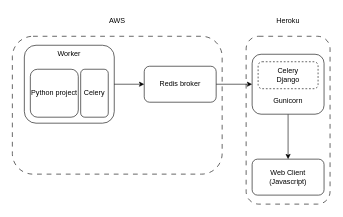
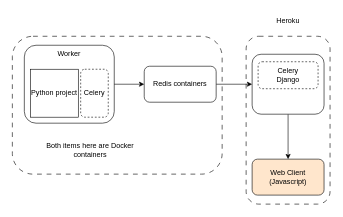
(117, 21) -> none
(180, 84) -> (180, 84)
(54, 93) -> (54, 93)
(95, 93) -> (95, 93)
(288, 101) -> none
none -> (90, 150)
(288, 177) -> (288, 177)
